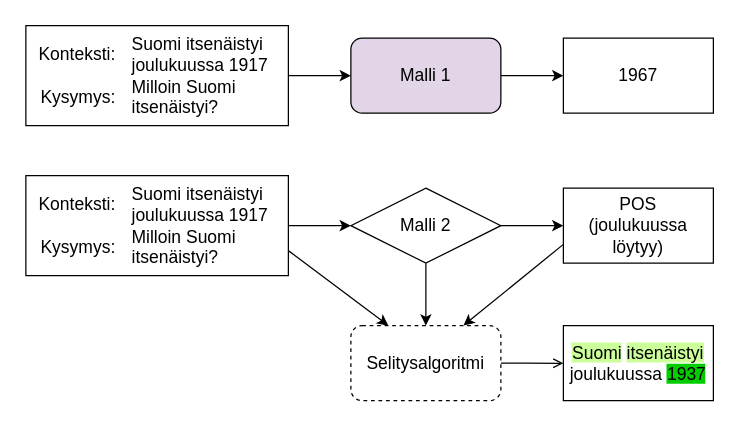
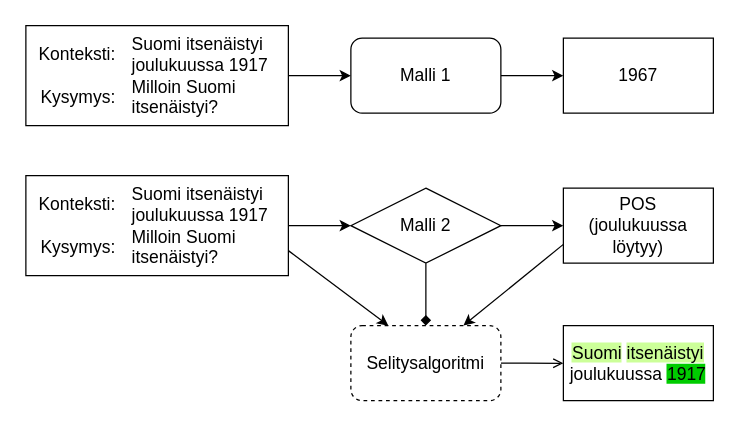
(426, 76) -> (426, 76)
(426, 316) -> (426, 315)
(638, 363) -> (638, 363)
